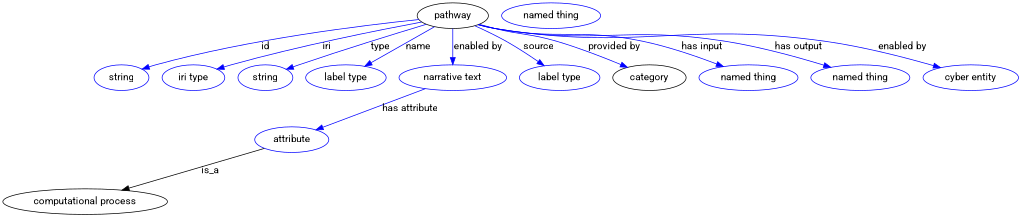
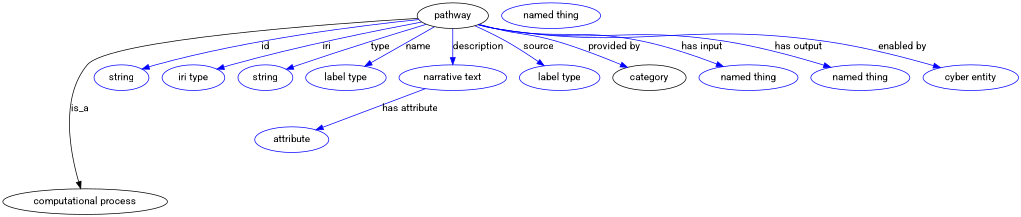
(478, 47) -> (478, 47)
(197, 168) -> (190, 39)
